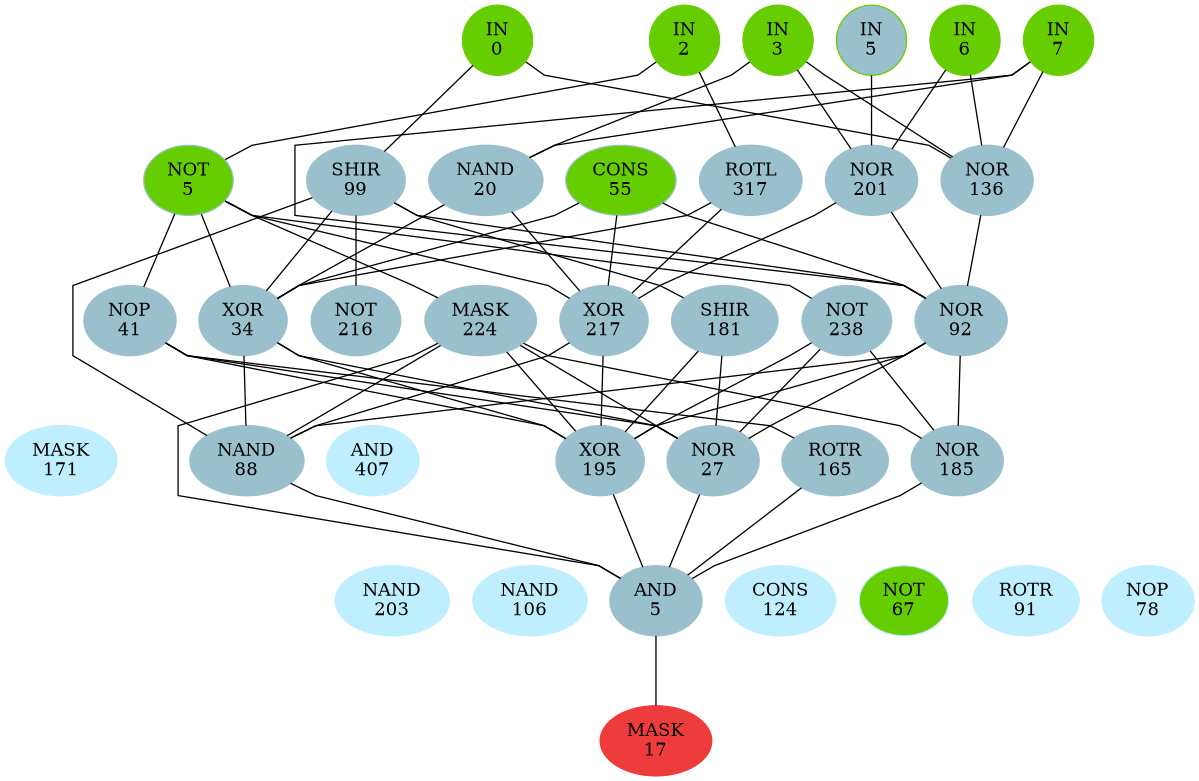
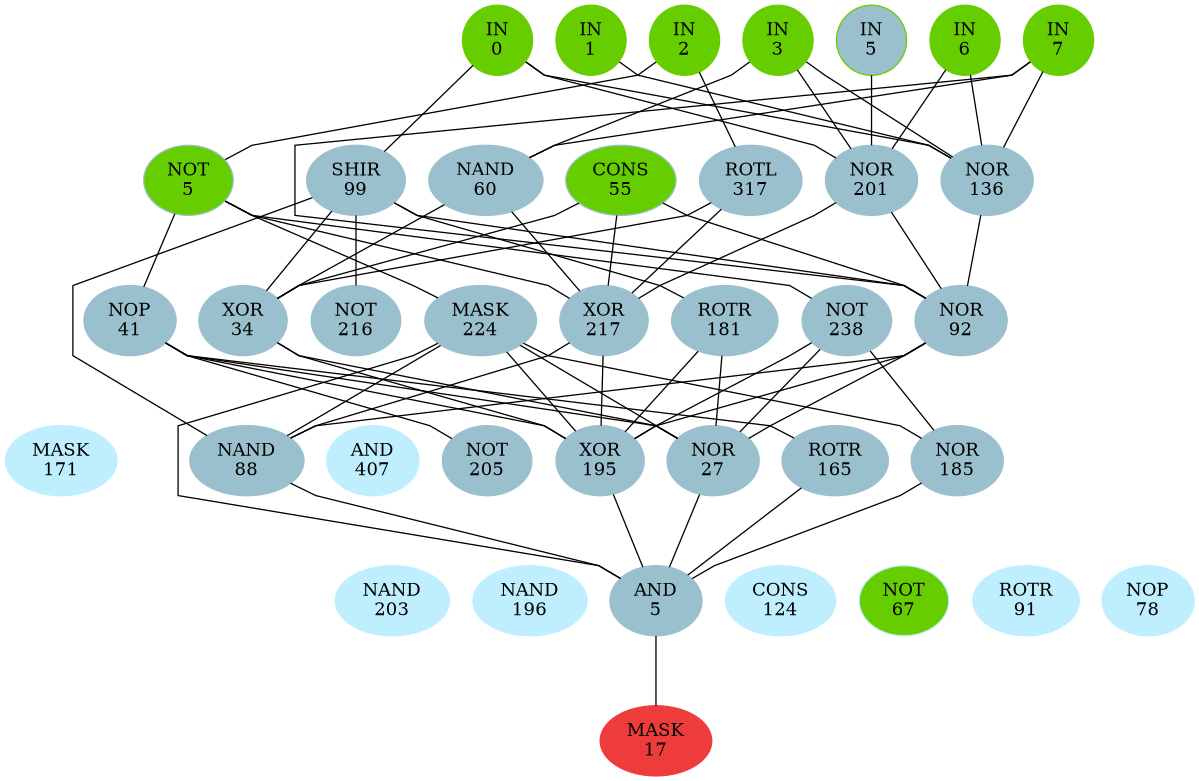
none -> (591, 40)
none -> (696, 115)
(486, 180) -> (486, 180)
(216, 251) -> none
(725, 321) -> (725, 321)
(245, 391) -> none
(959, 391) -> none
none -> (487, 461)
(530, 601) -> (530, 601)
